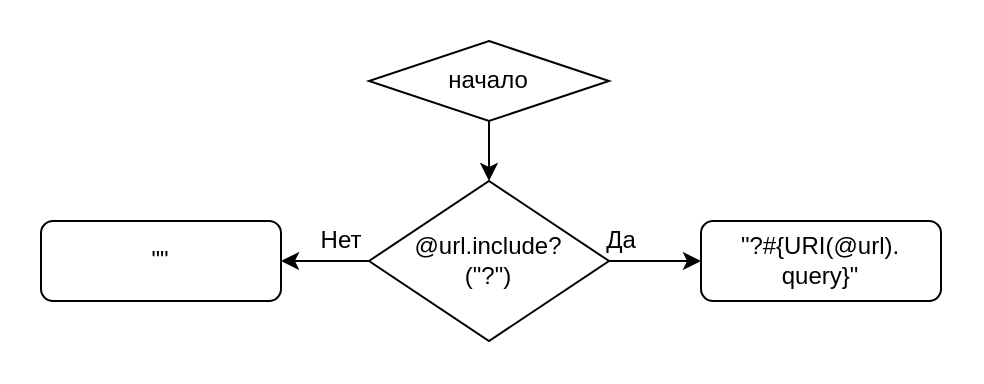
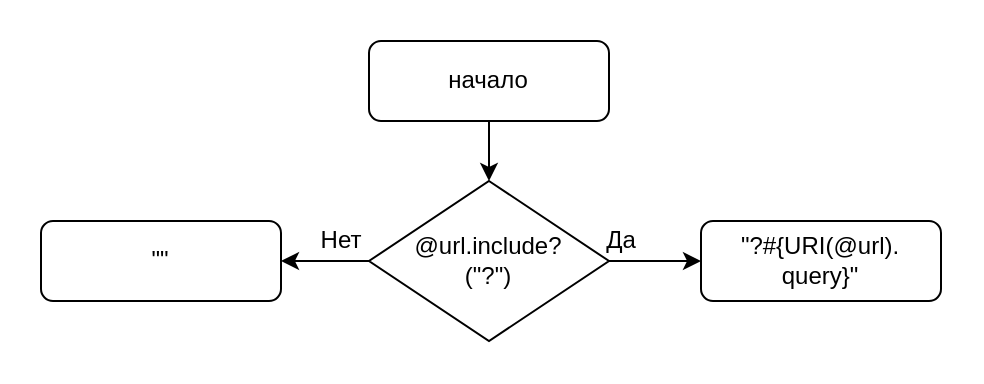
(489, 81) -> (489, 81)
